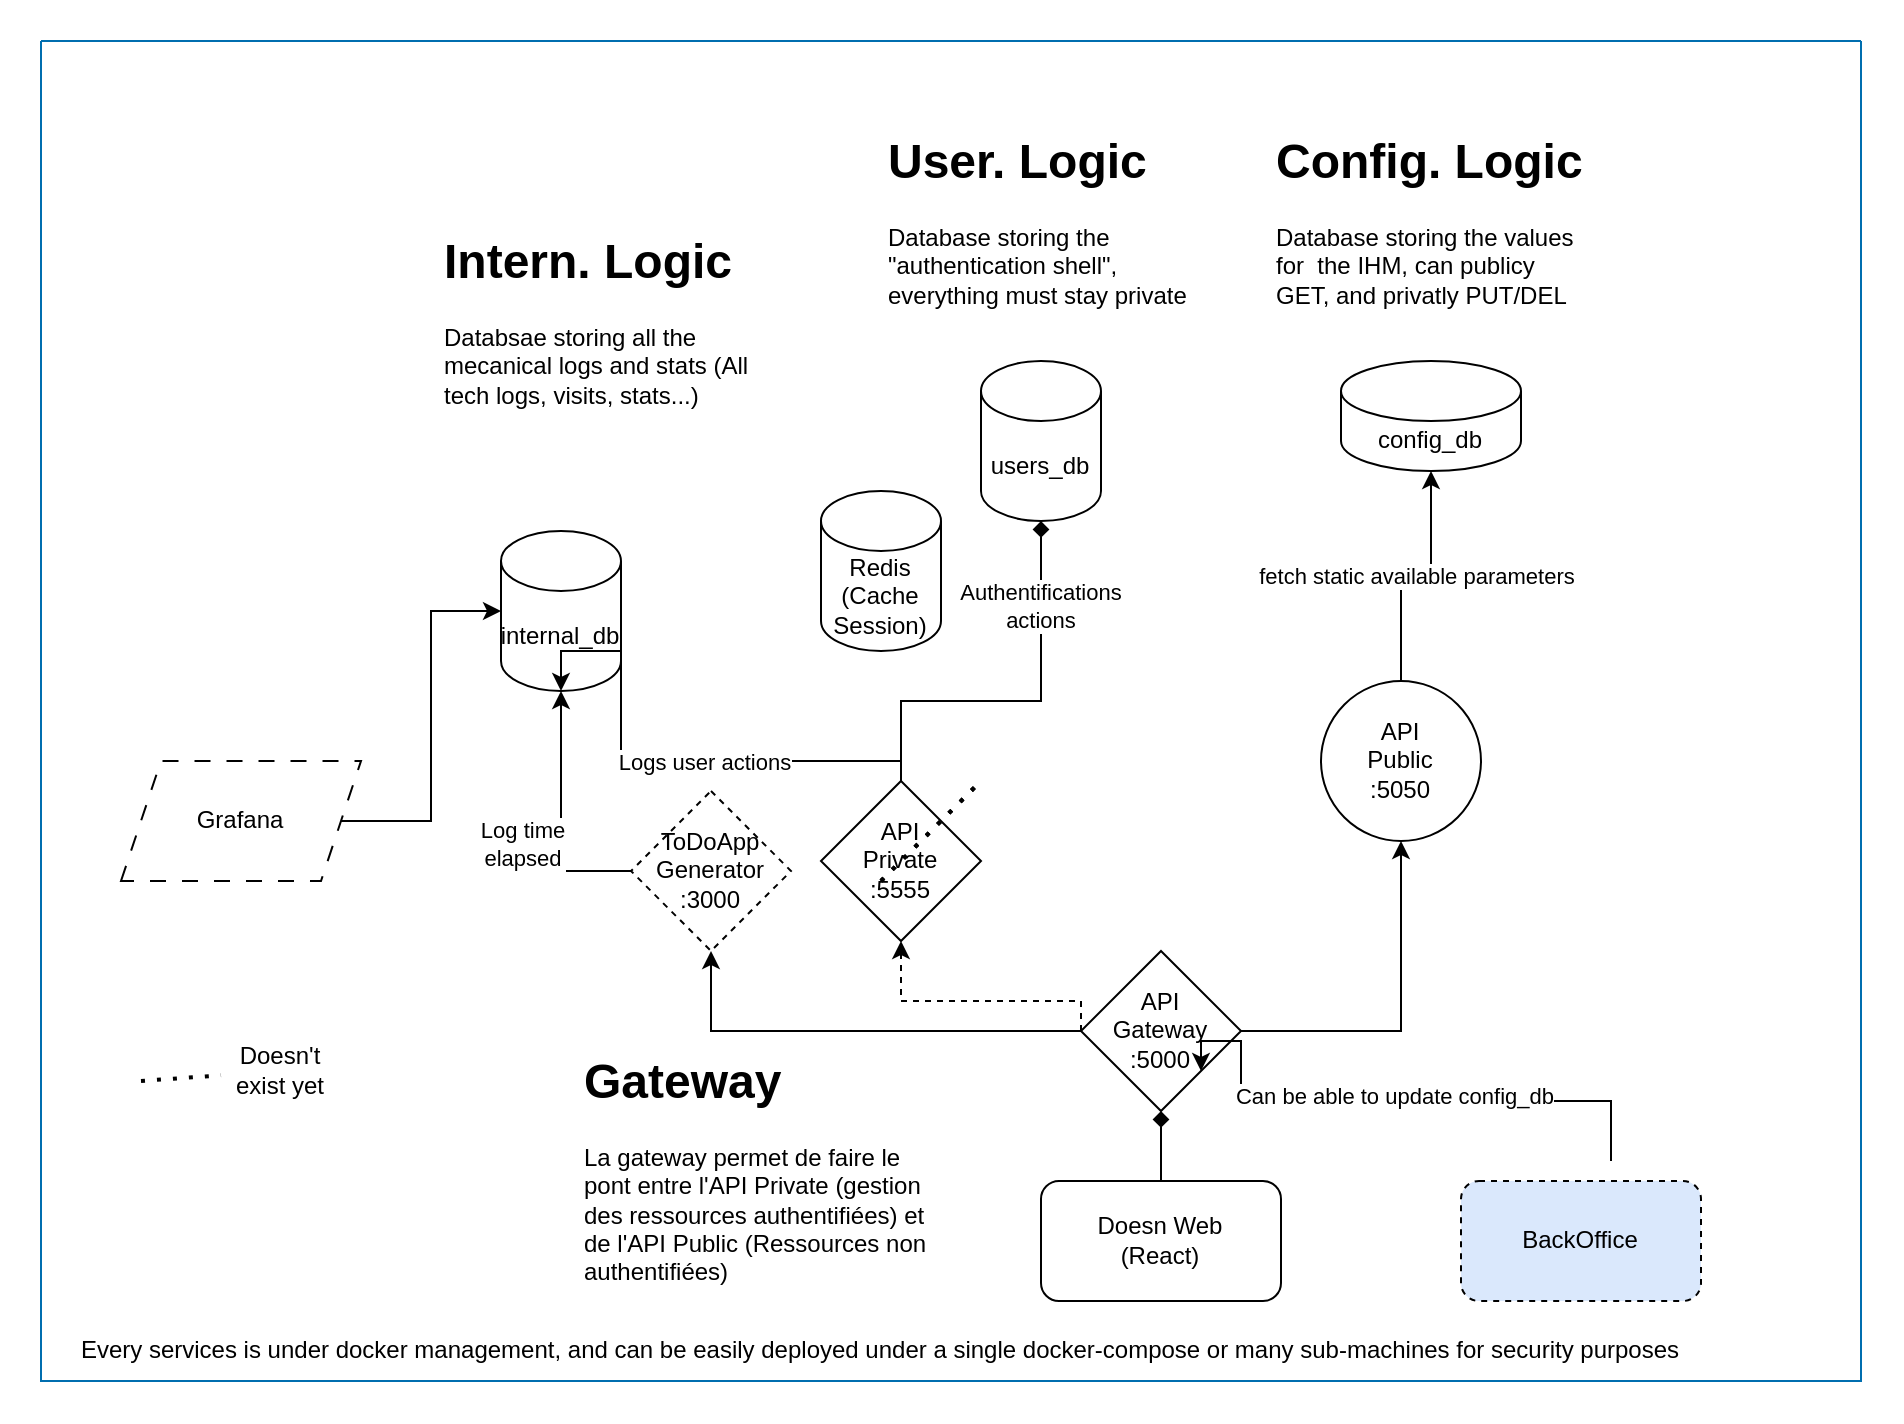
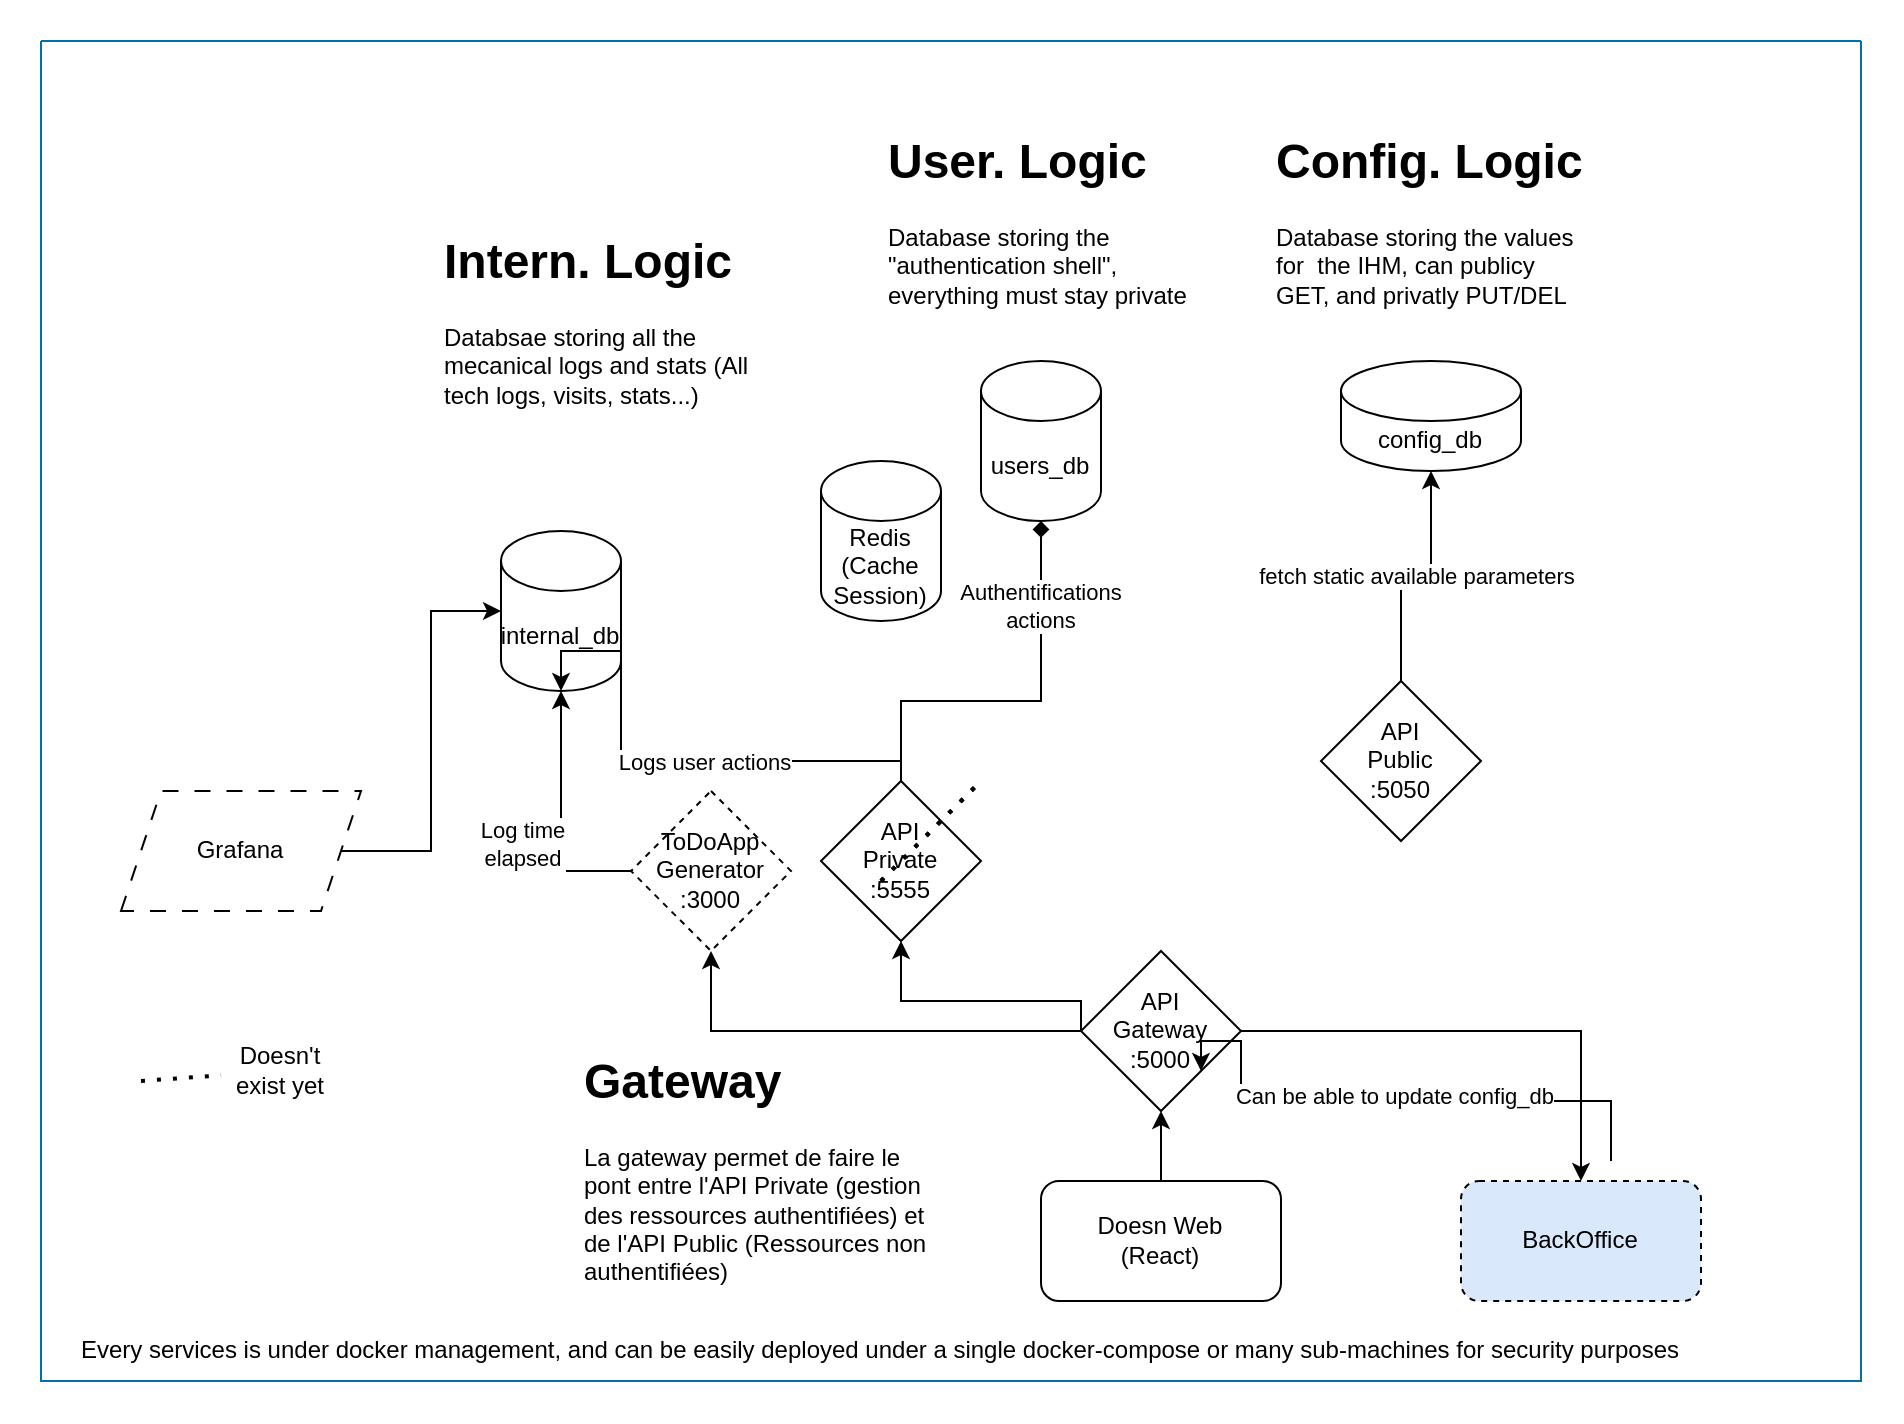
(881, 571) -> (881, 541)
(1401, 761) -> (1401, 761)
(241, 821) -> (241, 851)
(1401, 944) -> (1558, 1031)
(982, 1001) -> (982, 1001)
(1161, 1127) -> (1161, 1126)
